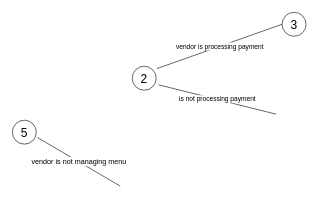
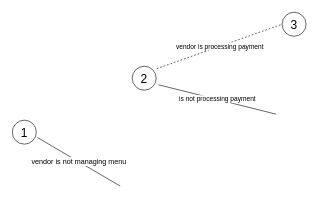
(255, 34) -> (255, 34)
(24, 132) -> (24, 132)
